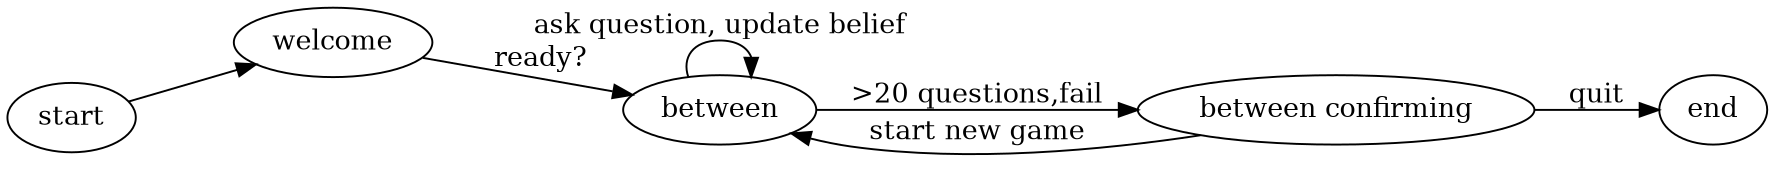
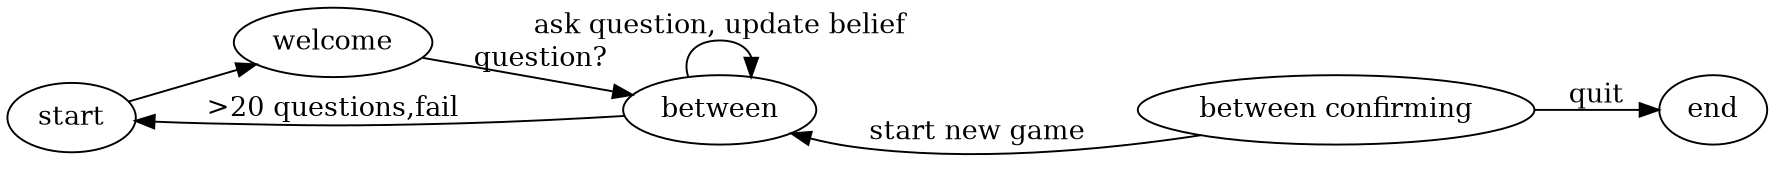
(541, 59) -> (541, 59)
(967, 110) -> (390, 125)
